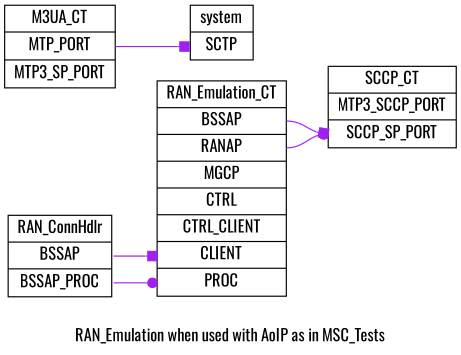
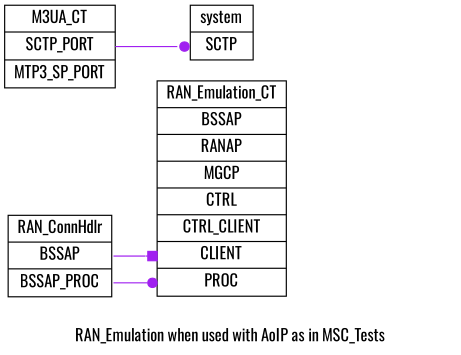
(60, 45) -> (60, 45)
(146, 47) -> (146, 47)
(392, 107) -> none
